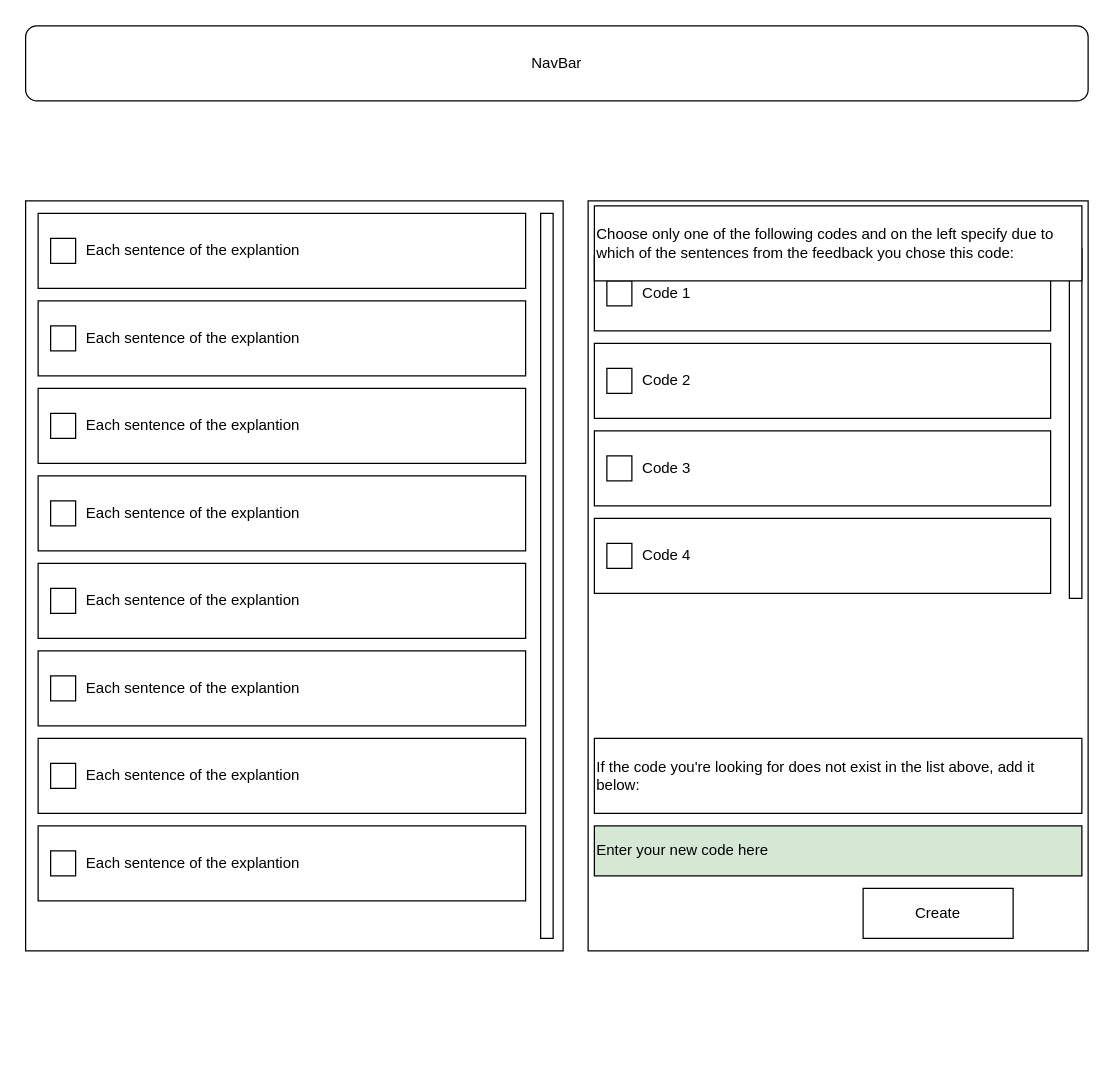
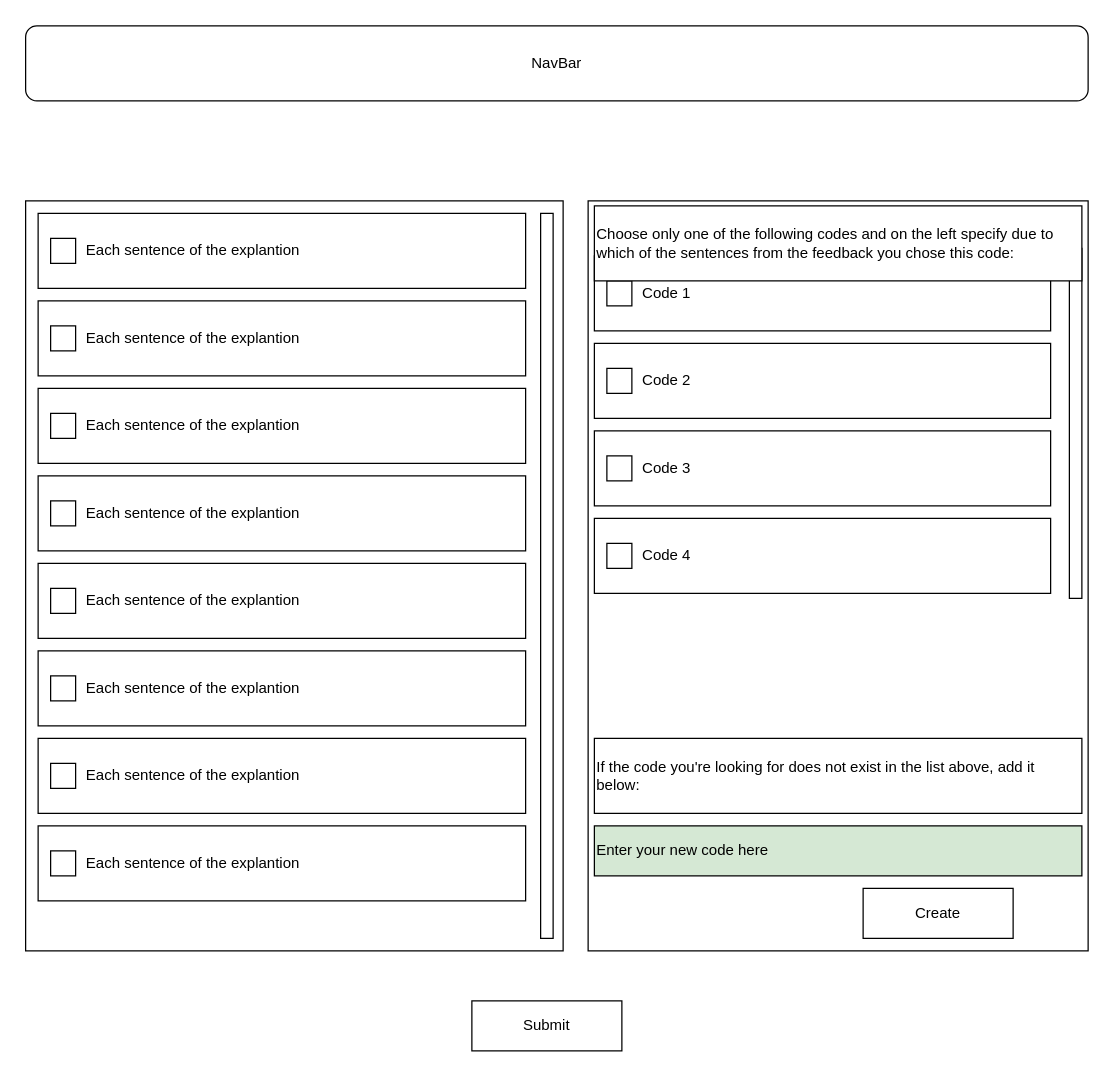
none -> (547, 1026)
